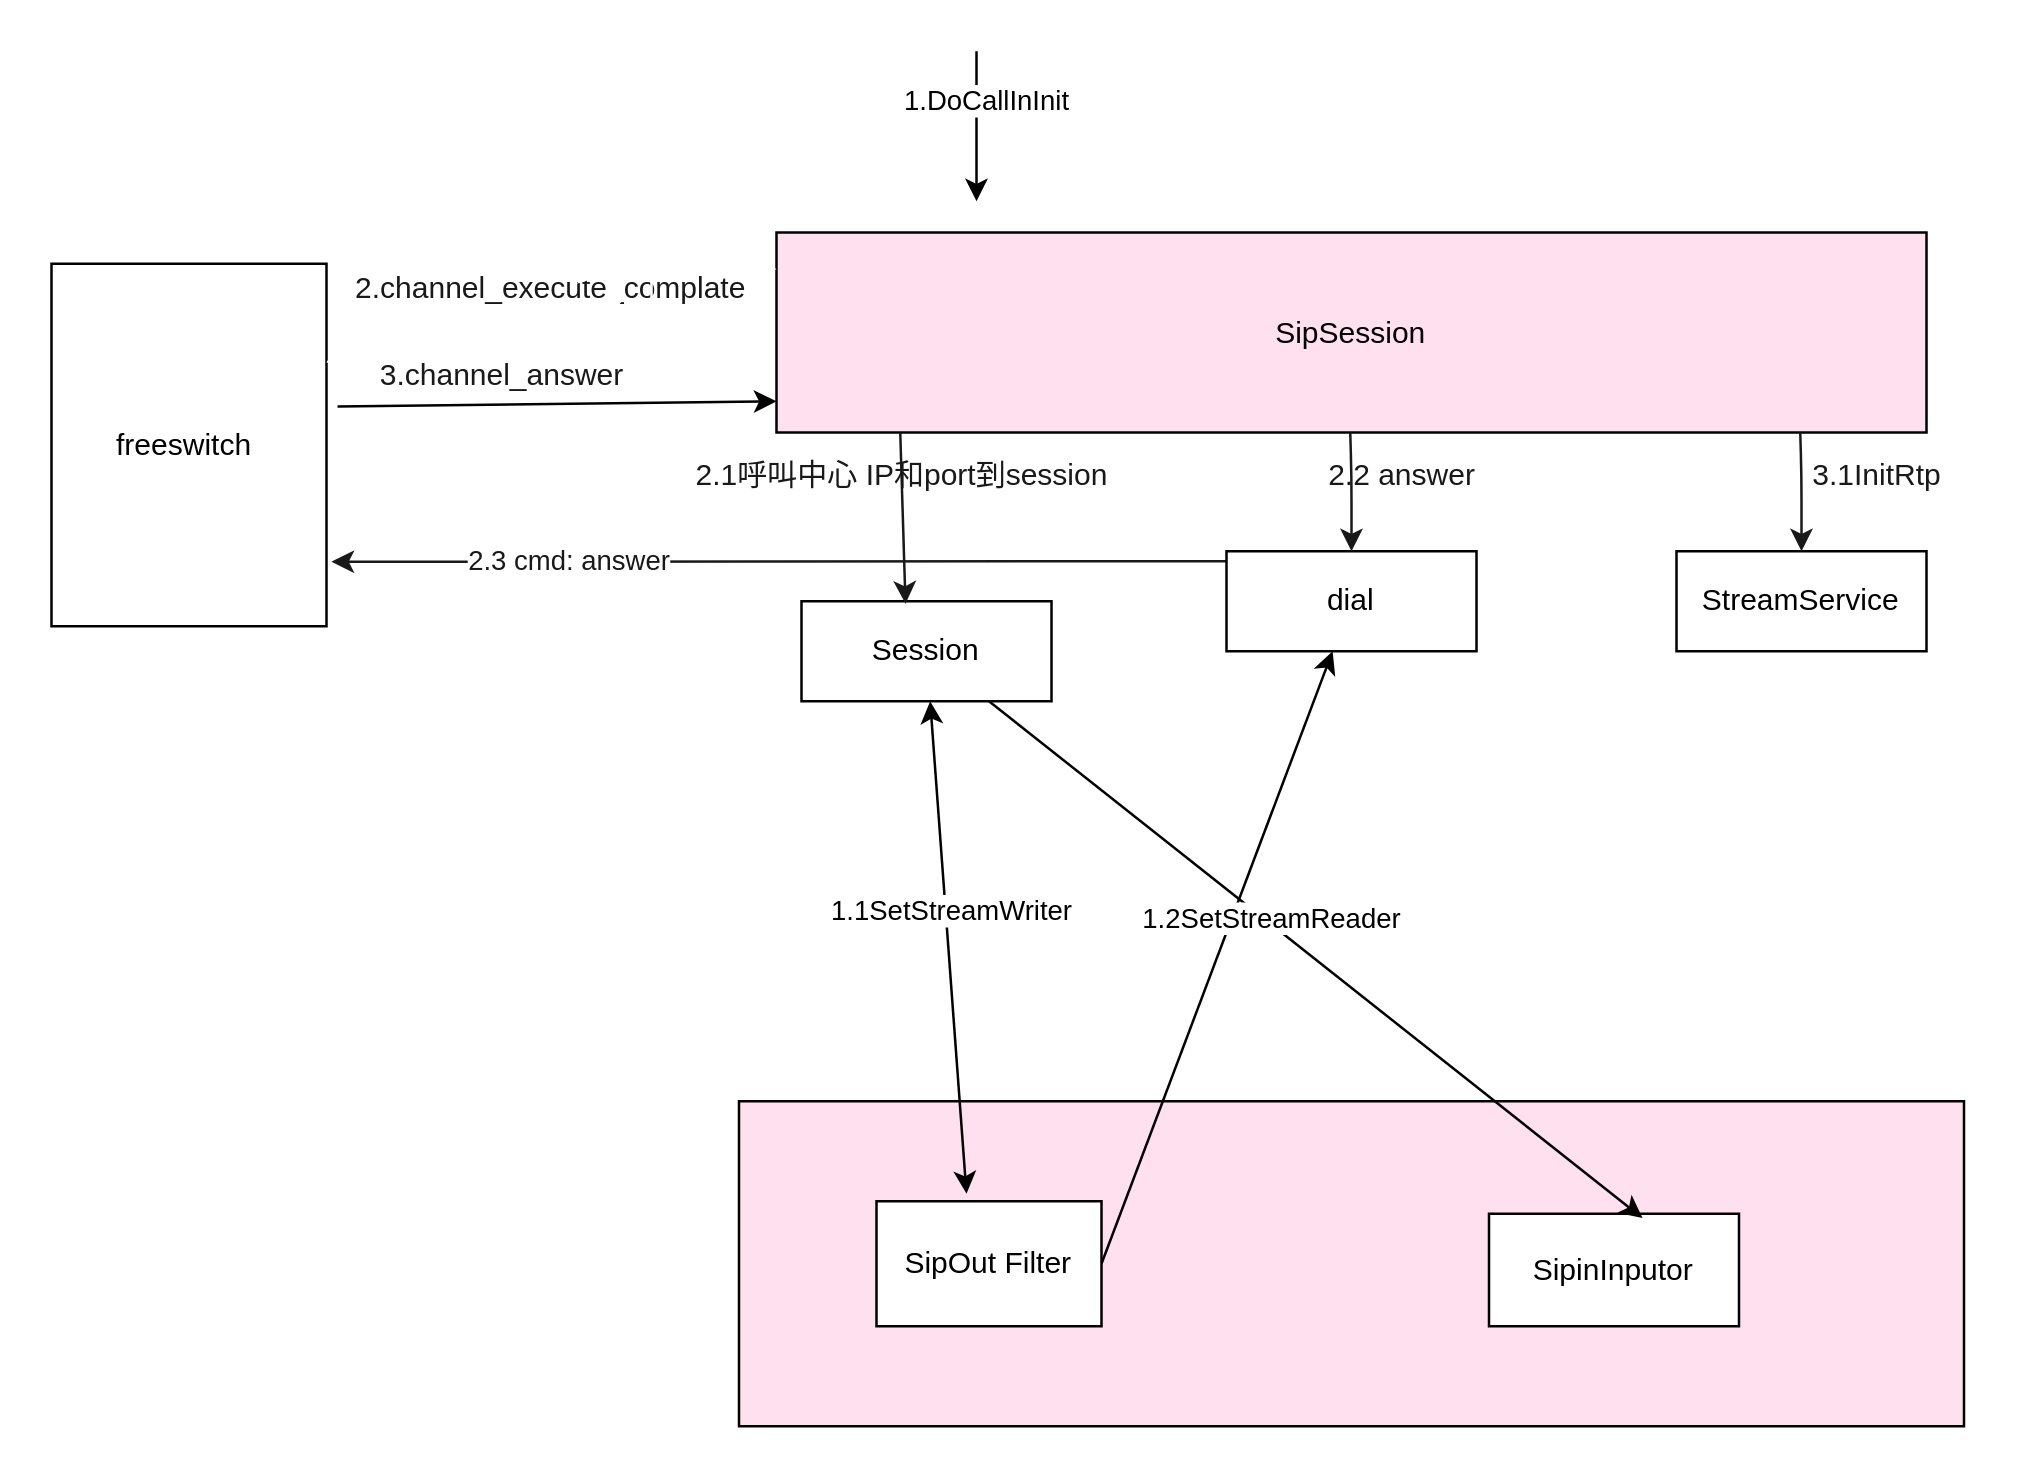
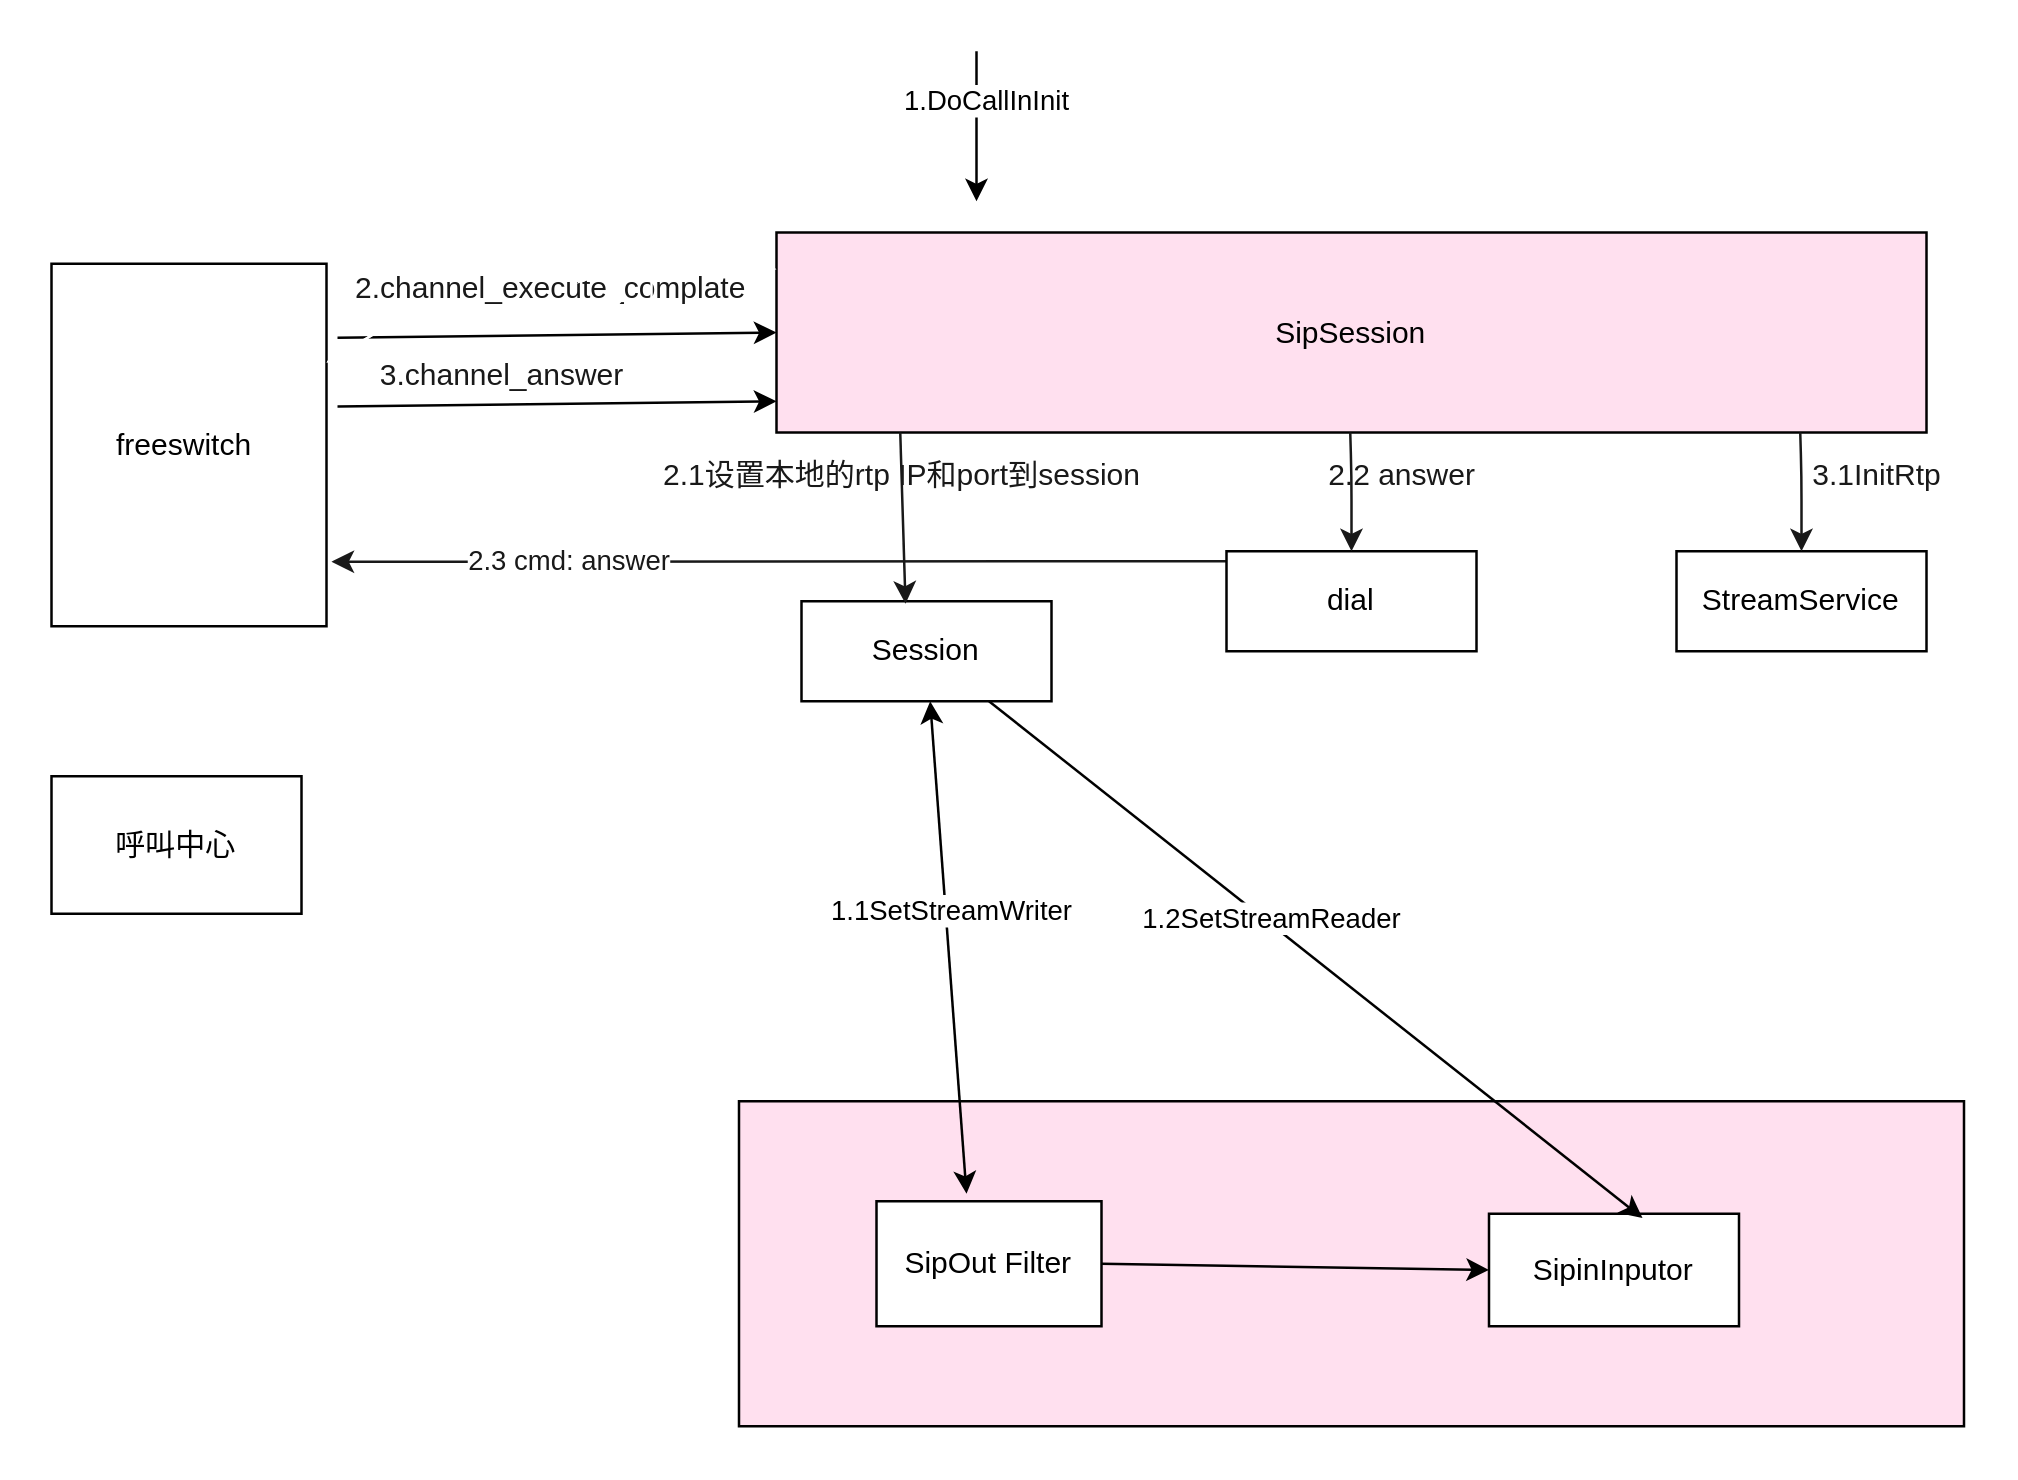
none -> (567, 335)
(903, 476) -> (903, 476)
none -> (176, 845)
(1163, 1099) -> (1287, 1267)
